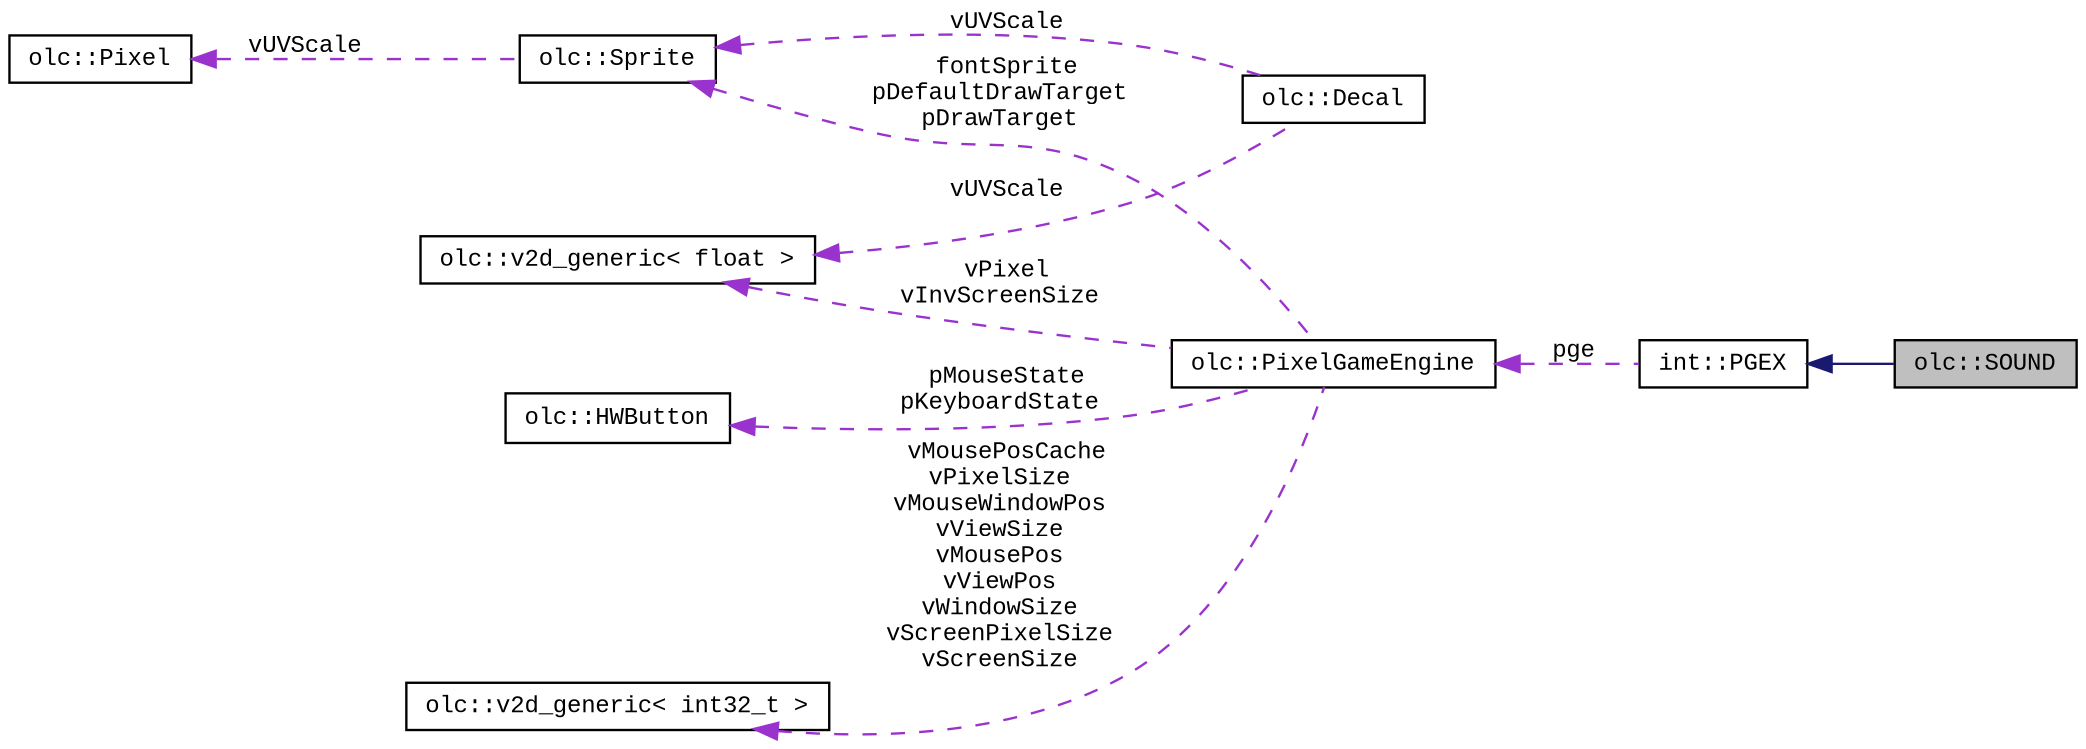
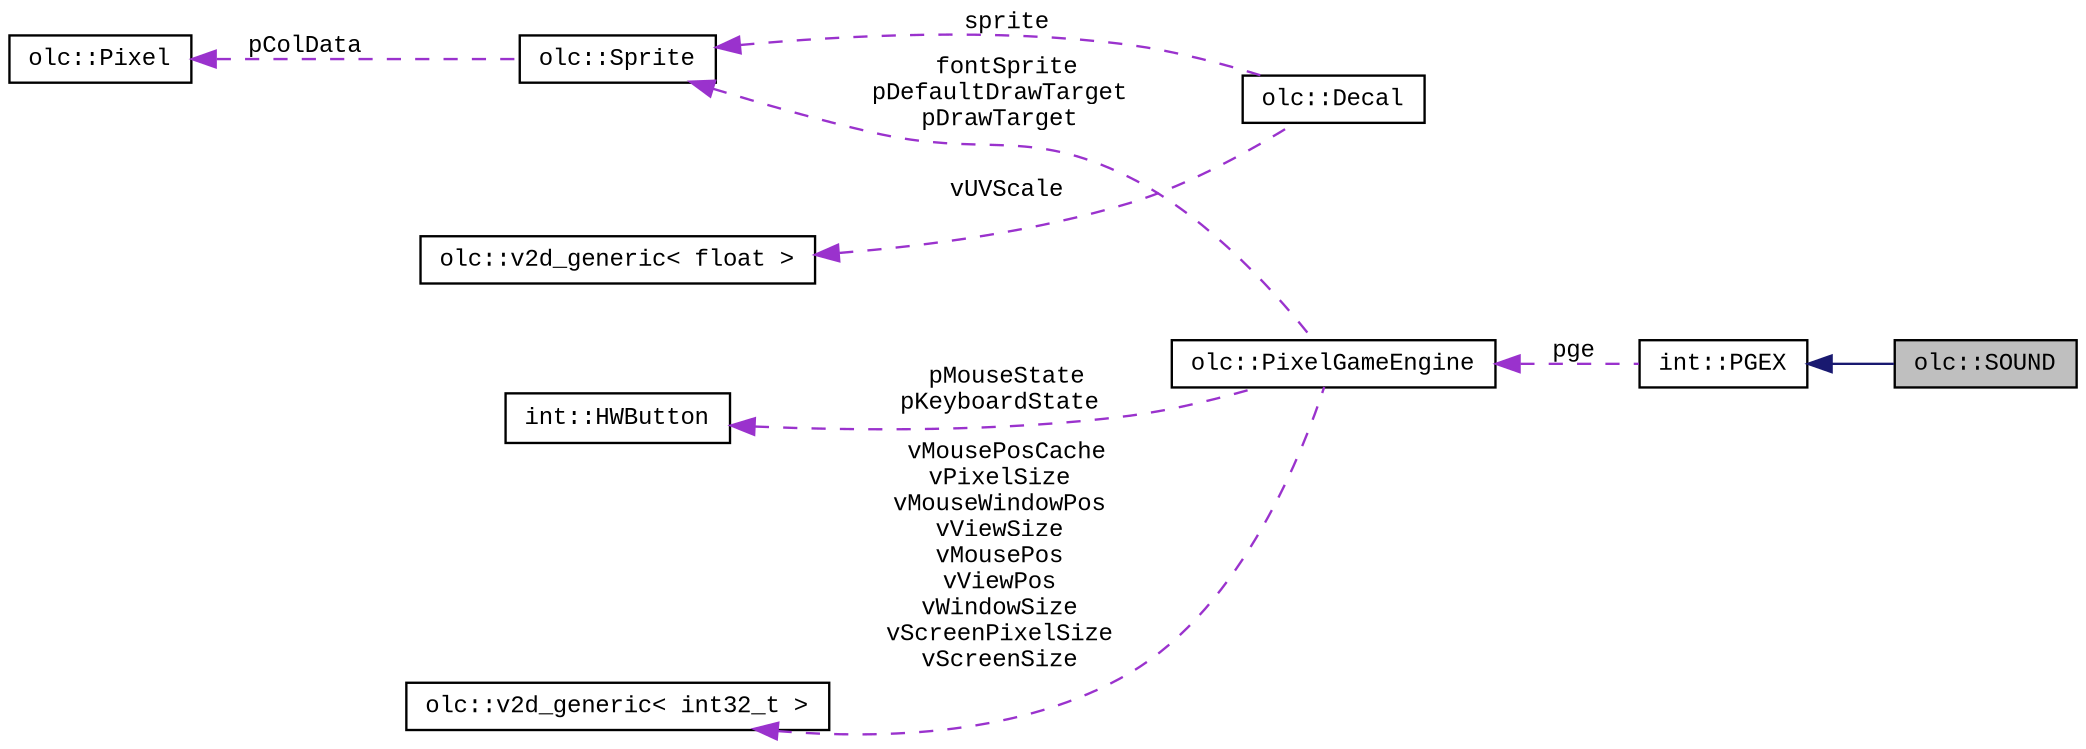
(1001, 22) -> (1001, 22)
(299, 46) -> (299, 46)
(959, 322) -> none
(618, 418) -> (618, 418)
